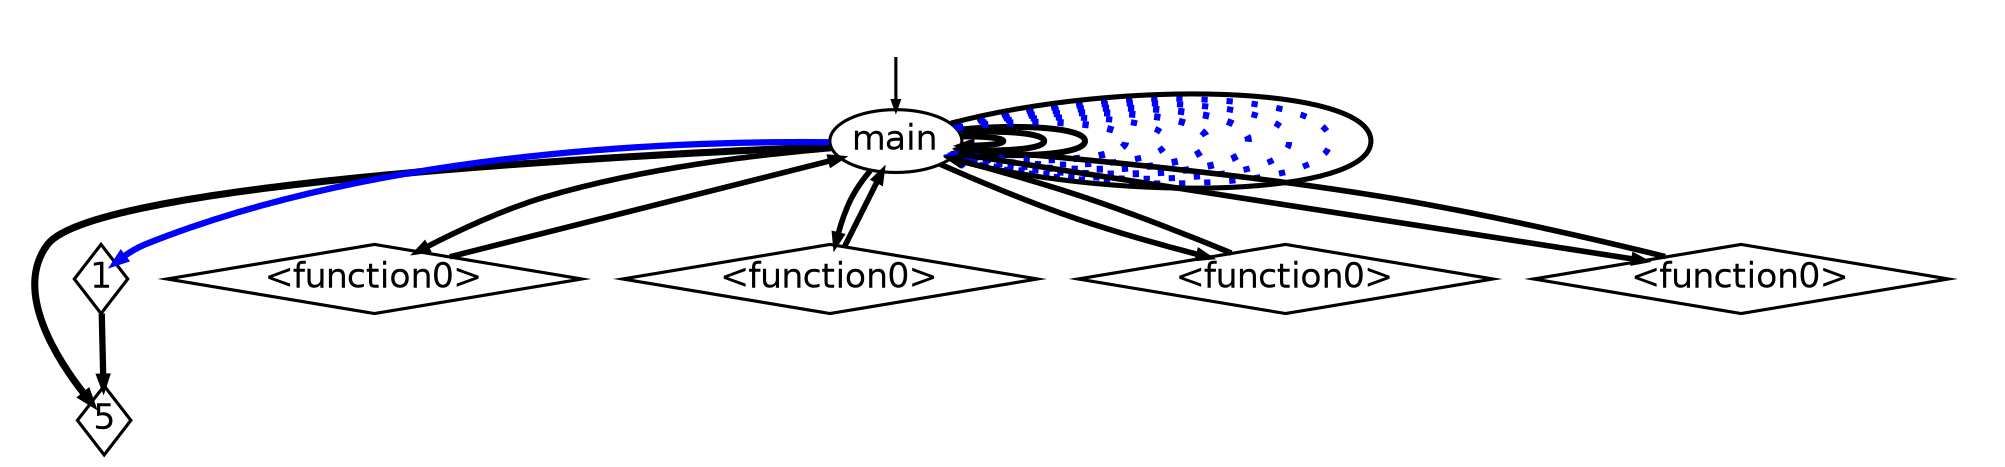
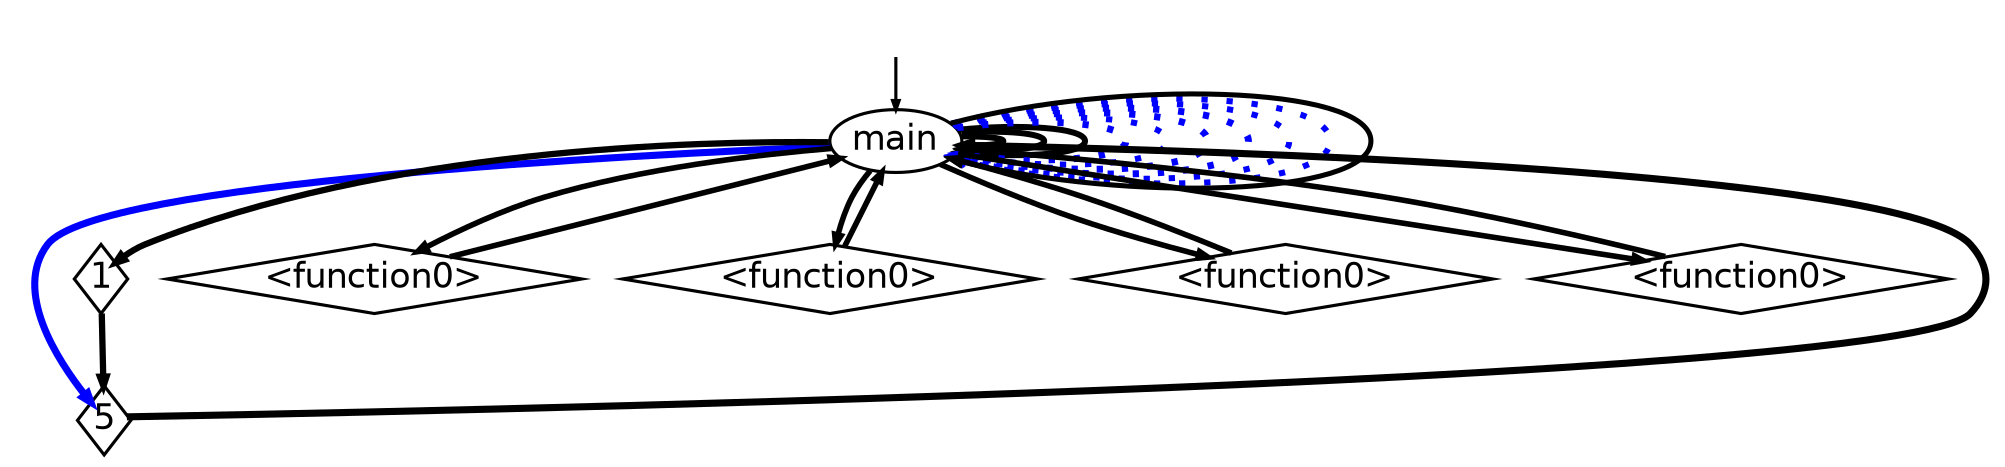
(470, 164) -> (470, 164)
(232, 193) -> (232, 193)
none -> (1593, 365)
